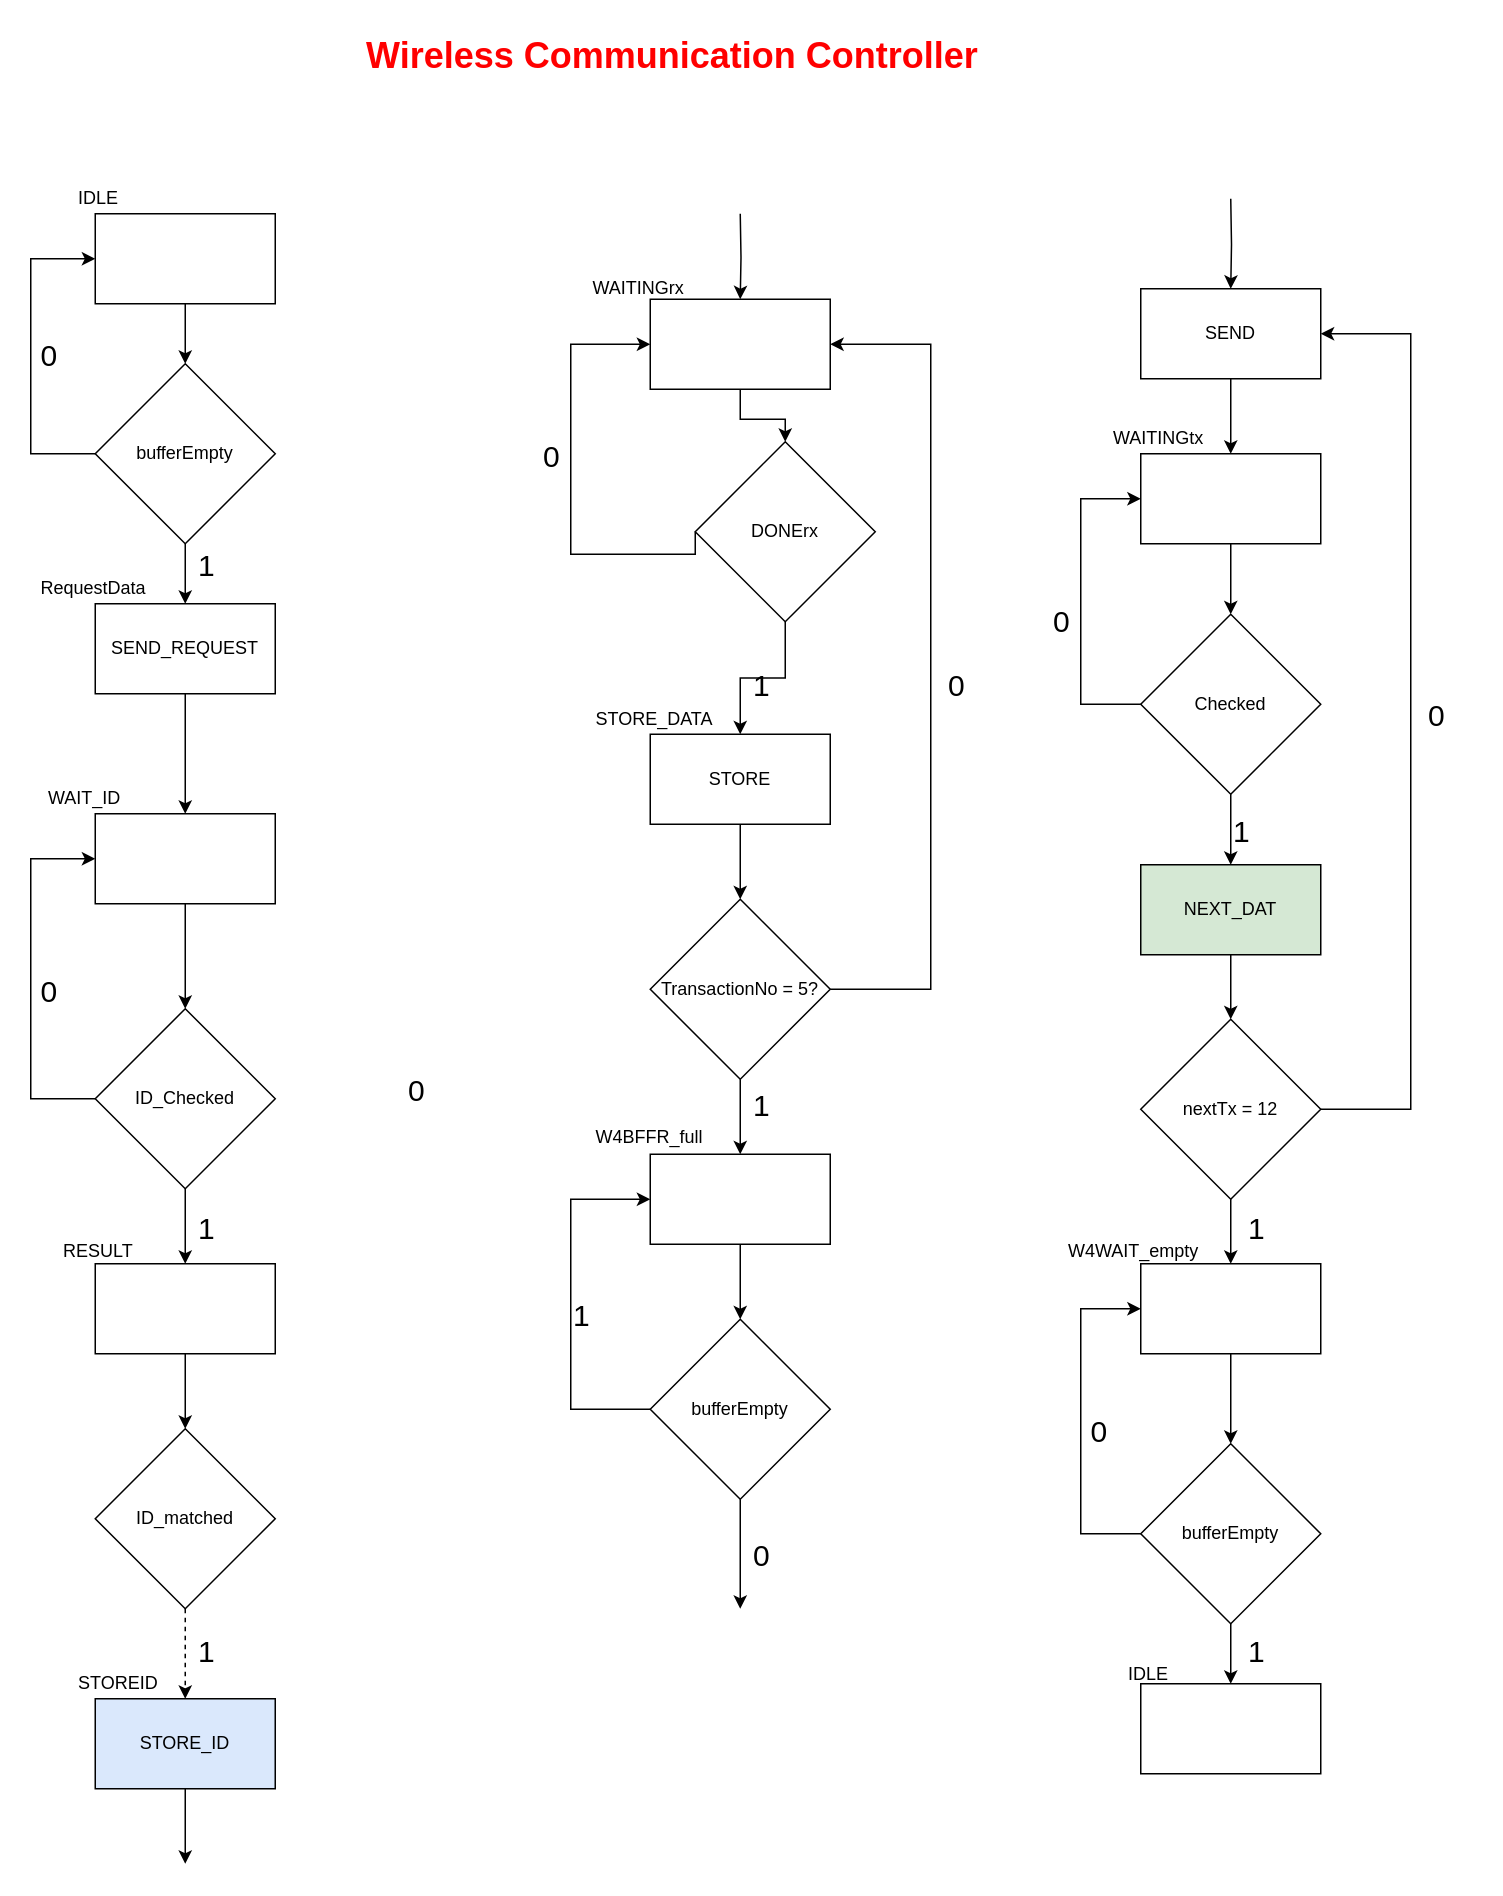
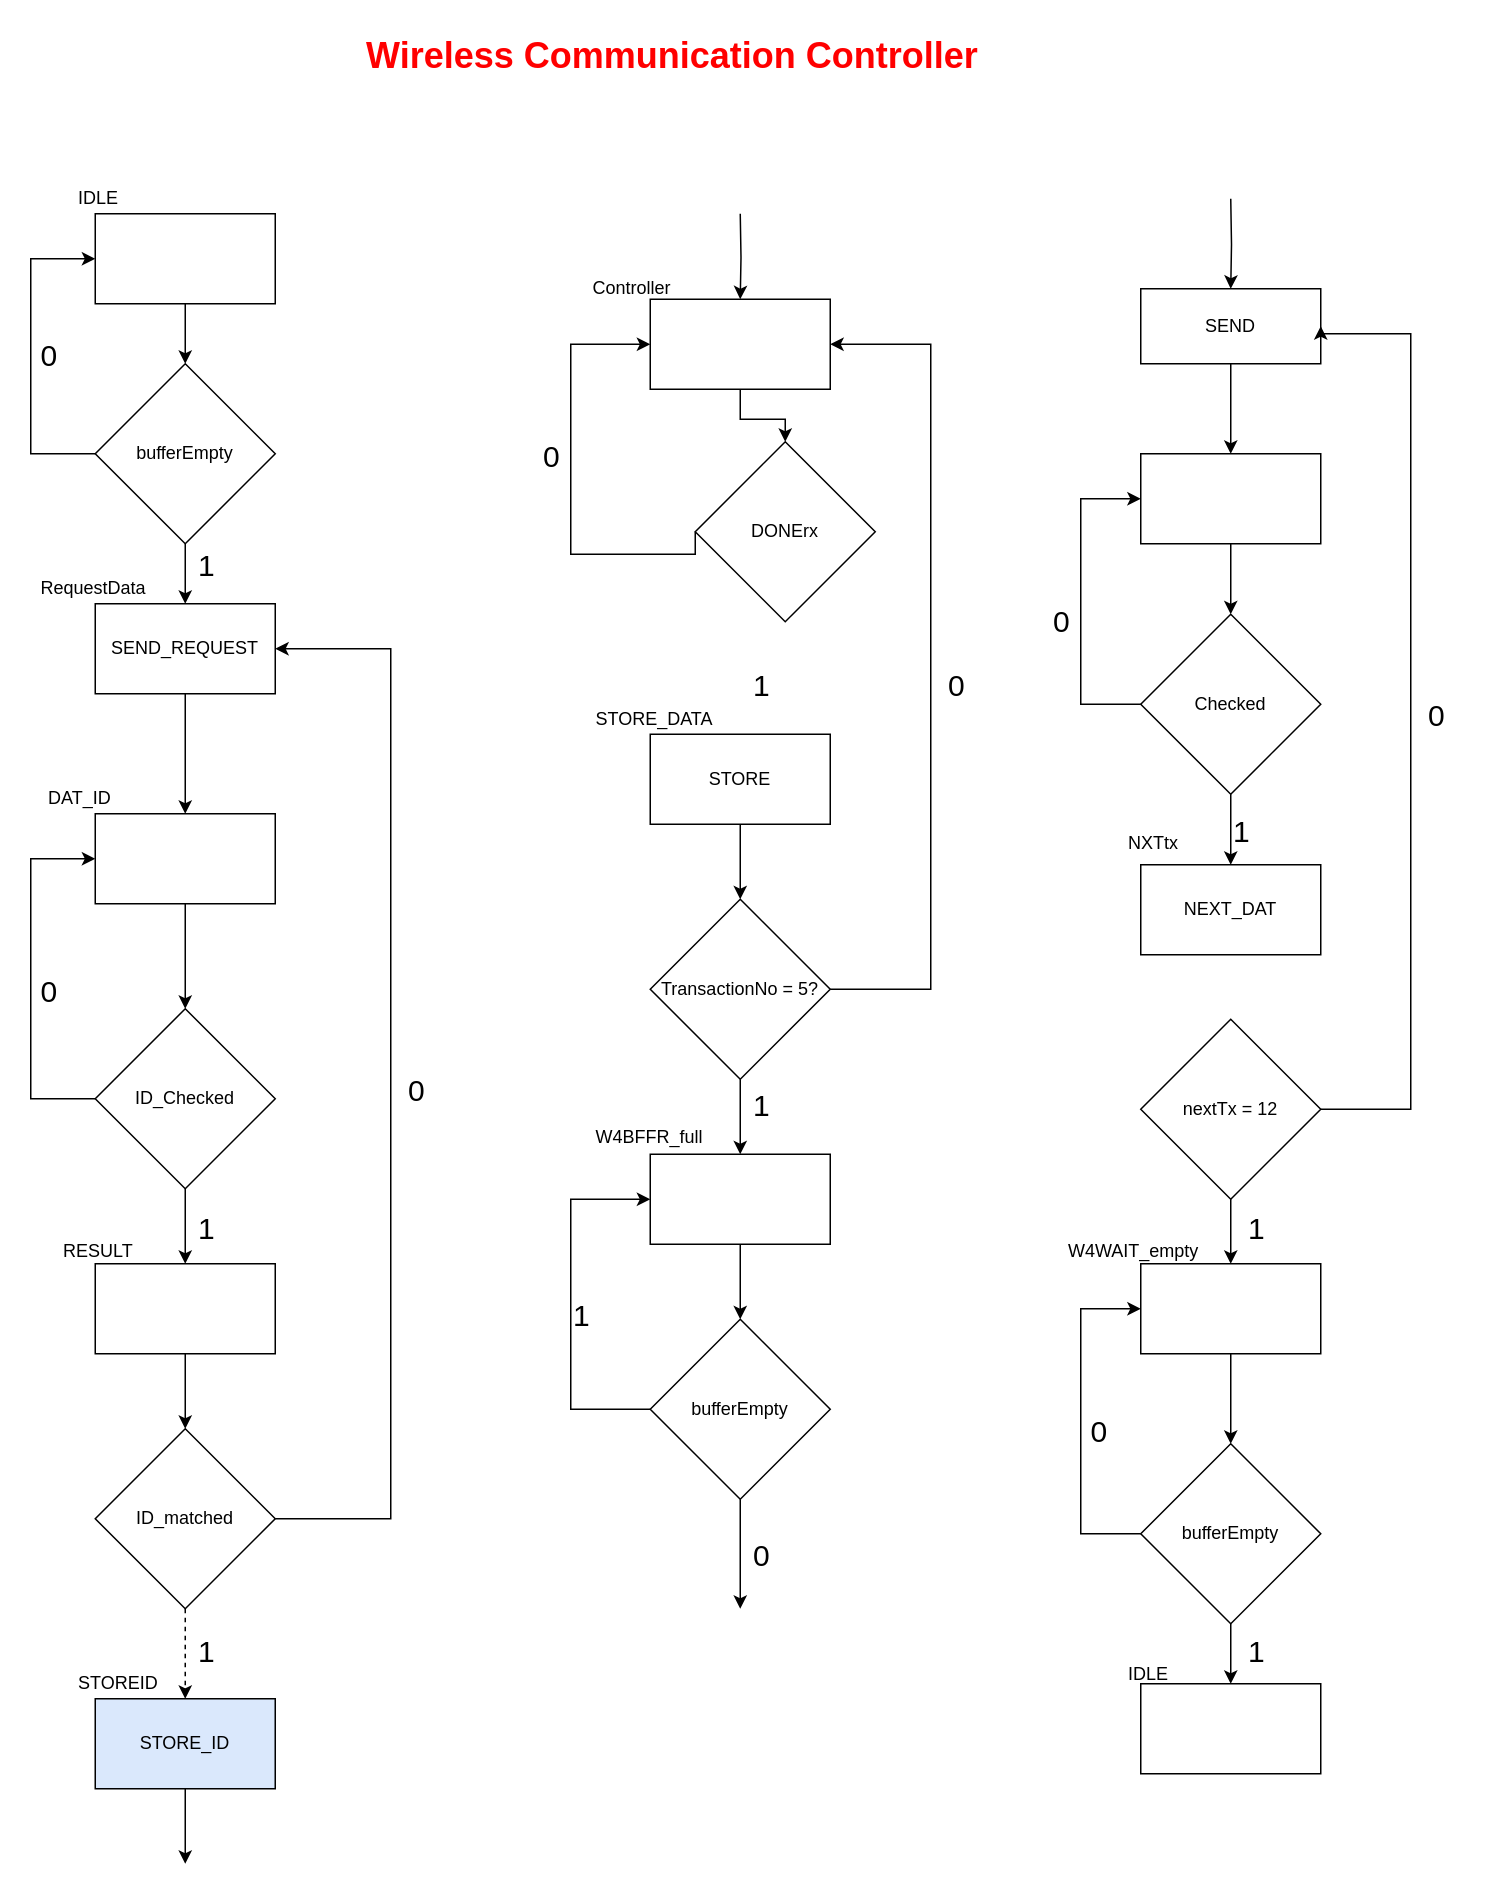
(639, 289) -> (639, 289)
(1231, 334) -> (1231, 326)
(1171, 439) -> none
(768, 678) -> none
(84, 799) -> (79, 799)
none -> (1163, 844)
(1231, 910) -> (1231, 910)
(1231, 982) -> none
none -> (391, 1089)
